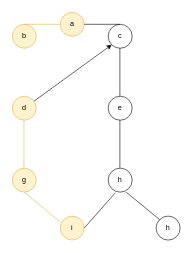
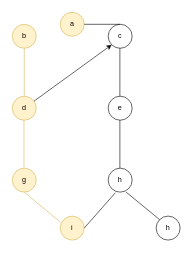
(42, 24) -> none
none -> (24, 72)
